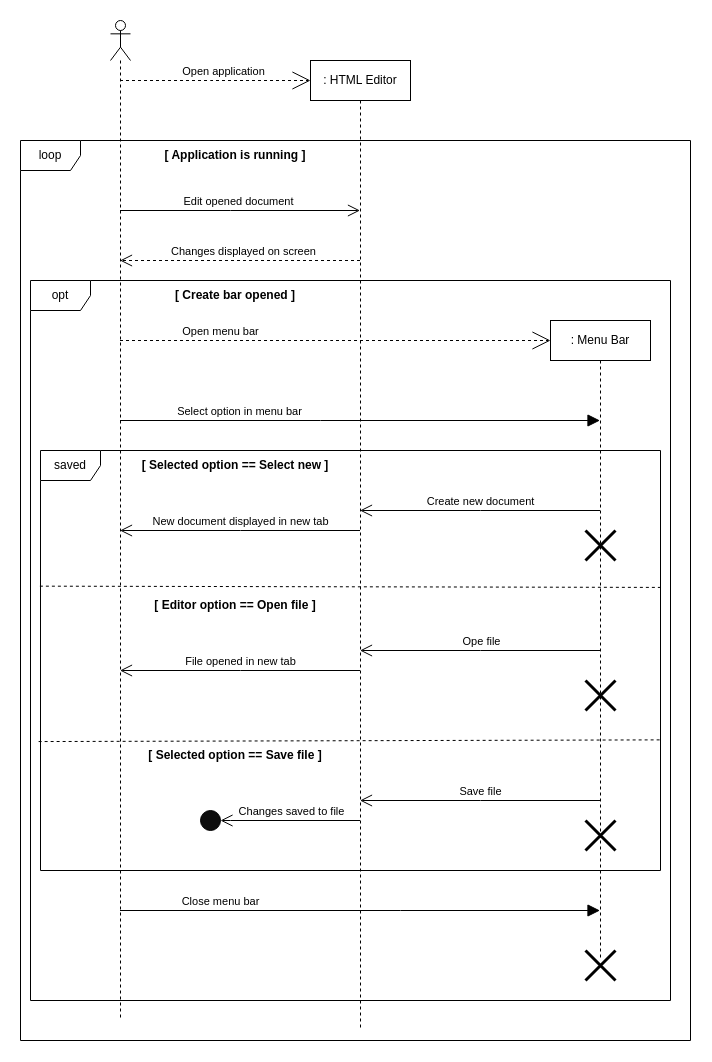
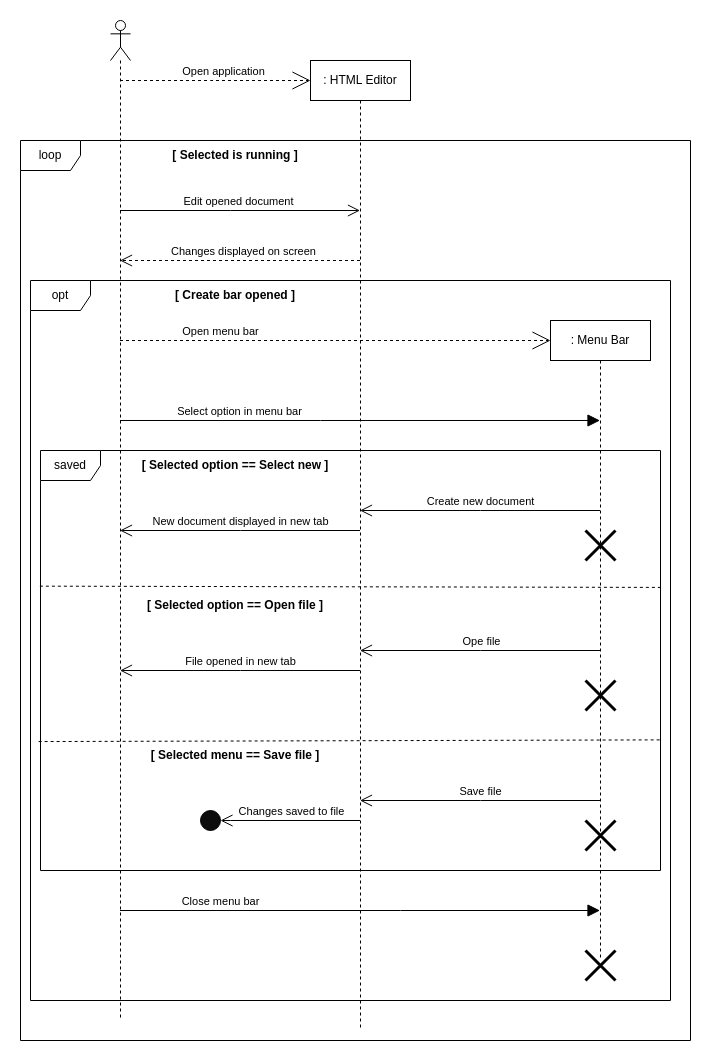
(236, 156) -> (236, 156)
(236, 606) -> (236, 606)
(236, 756) -> (236, 756)
